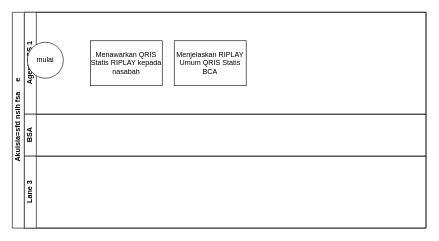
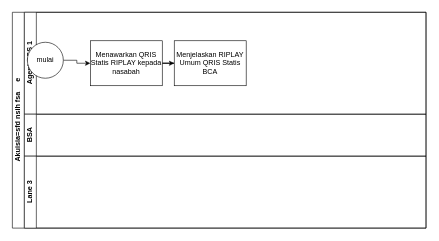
none -> (77, 62)
none -> (170, 63)
